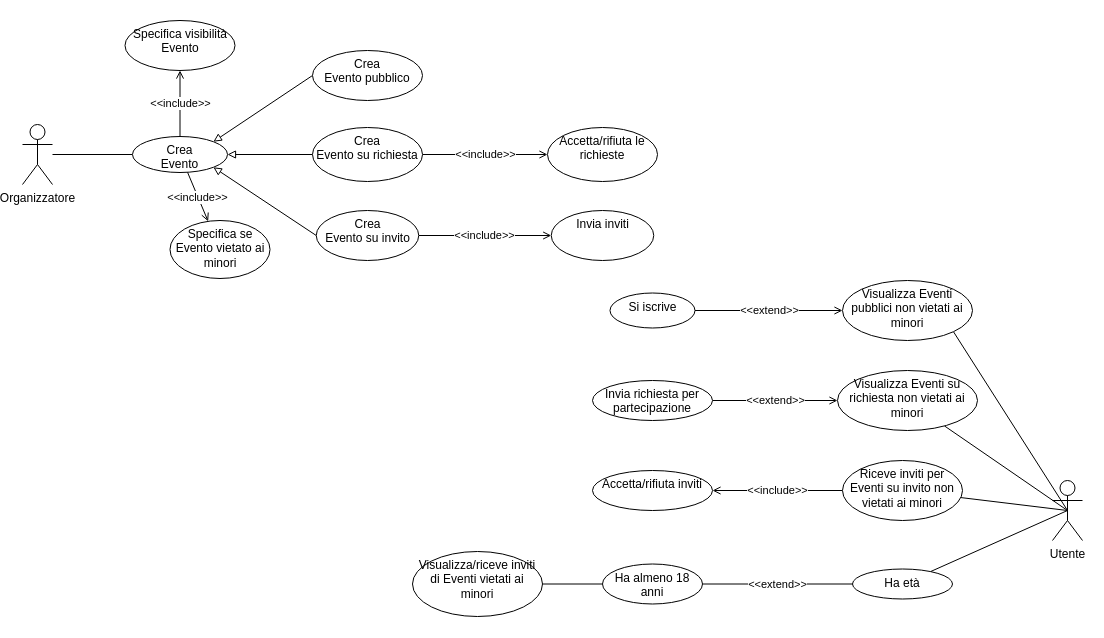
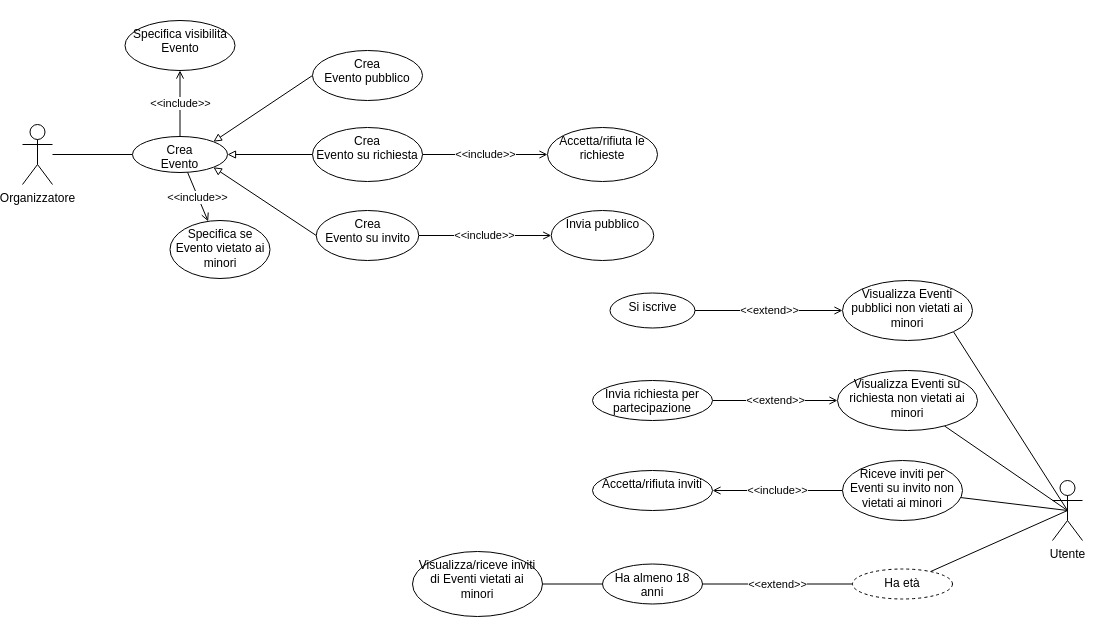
(603, 225) -> (603, 225)
(903, 584) -> (903, 584)
